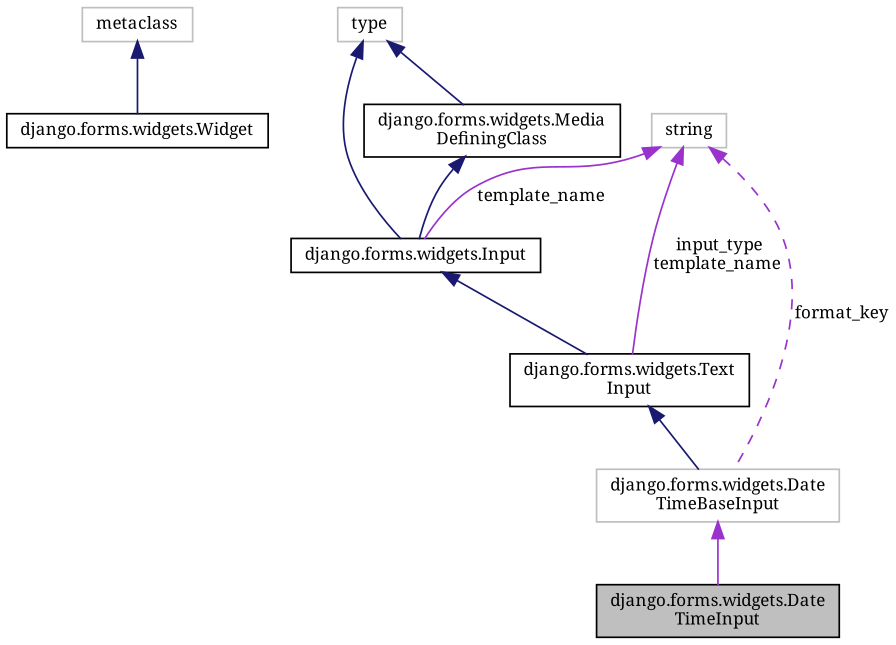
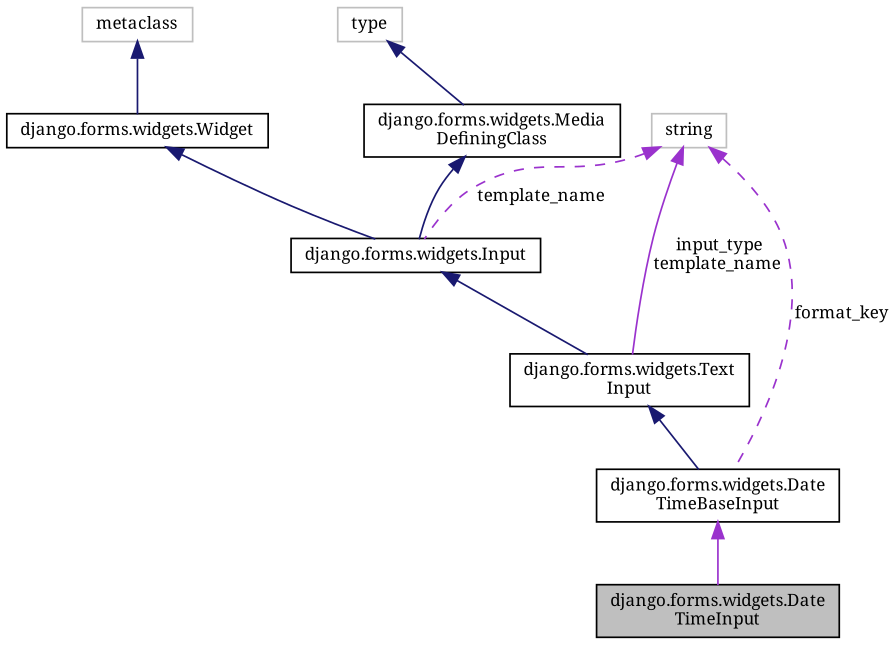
(348, 155) -> (277, 200)
(522, 170) -> (522, 170)
(718, 496) -> (718, 496)
